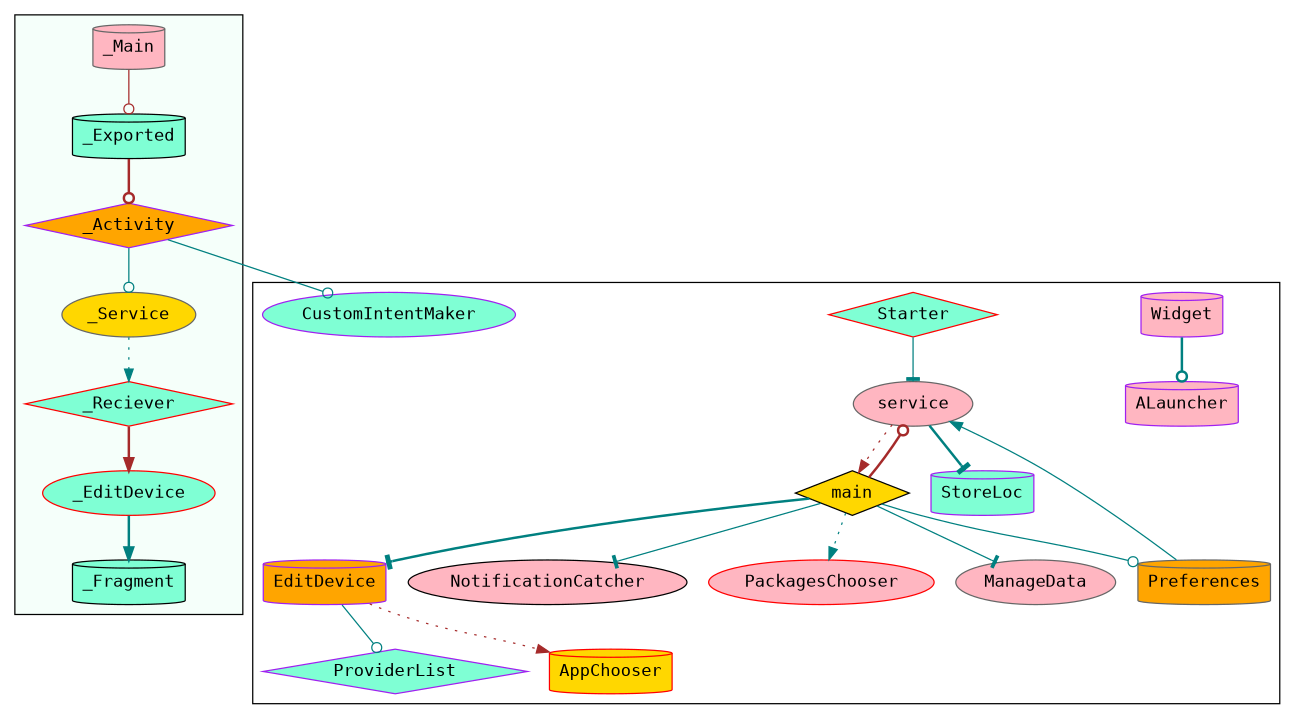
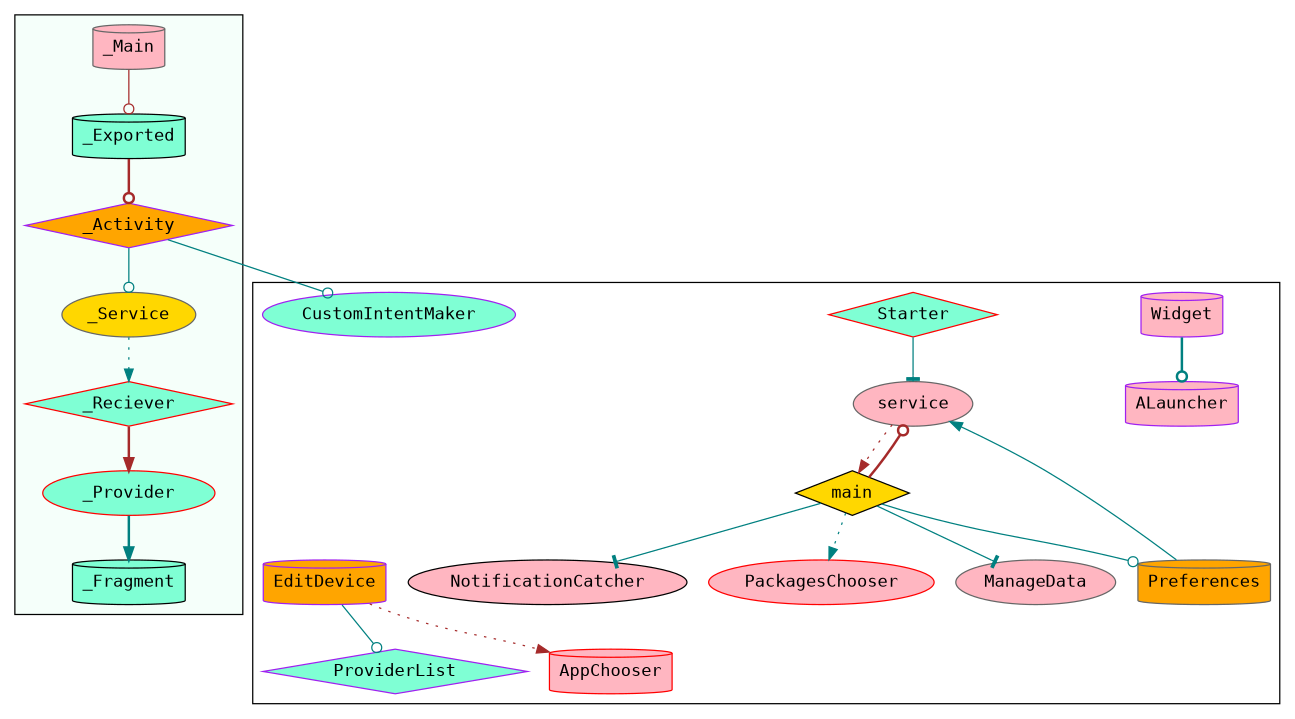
(129, 493) -> (129, 493)
(982, 493) -> none
(600, 525) -> none
(611, 671) -> (611, 671)
